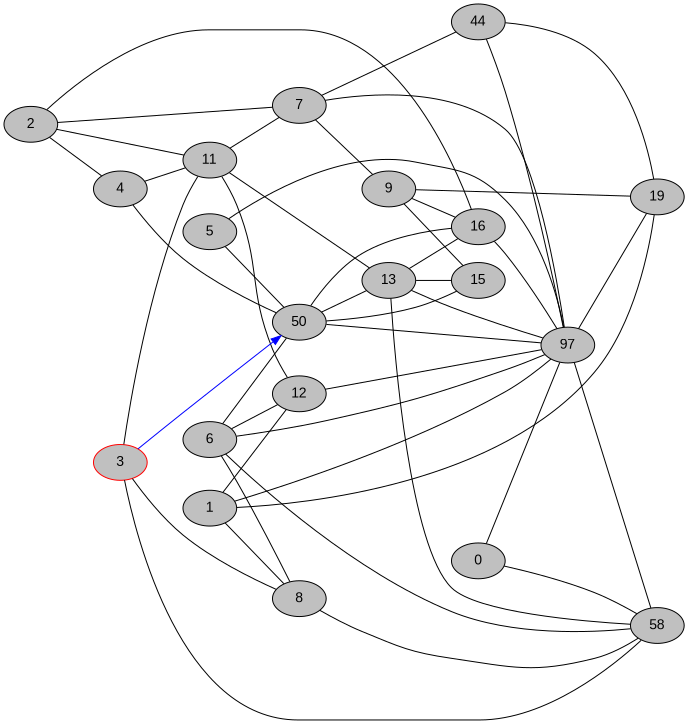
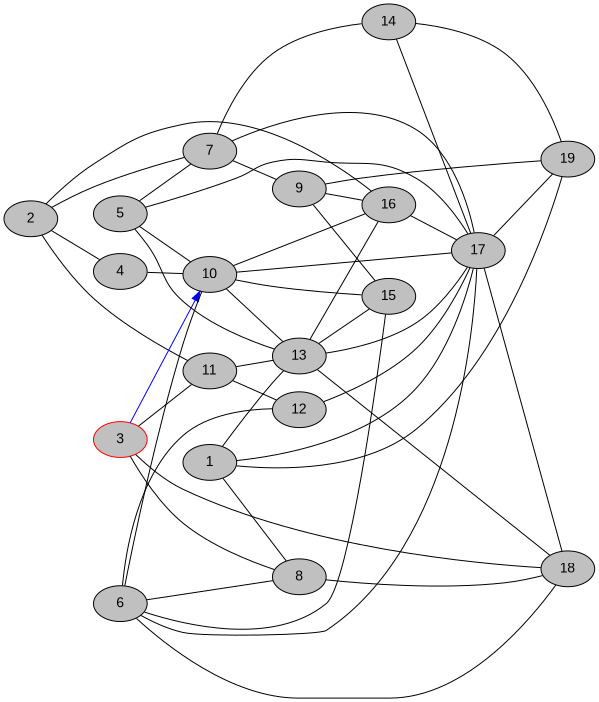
(478, 22) -> (389, 22)
(255, 133) -> (165, 182)
(165, 175) -> none
none -> (186, 303)
(299, 322) -> (210, 274)
(568, 345) -> (478, 251)
(255, 451) -> (256, 402)
none -> (345, 554)
(478, 561) -> none
(657, 626) -> (568, 569)
